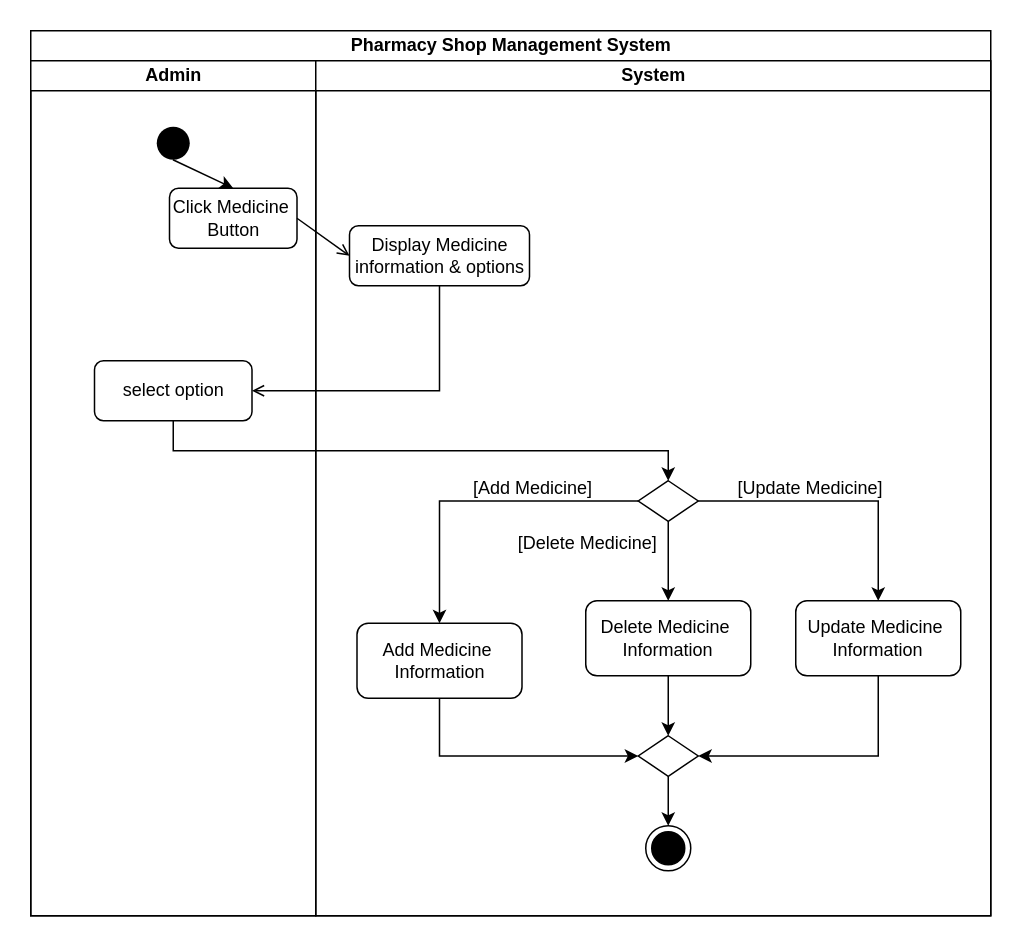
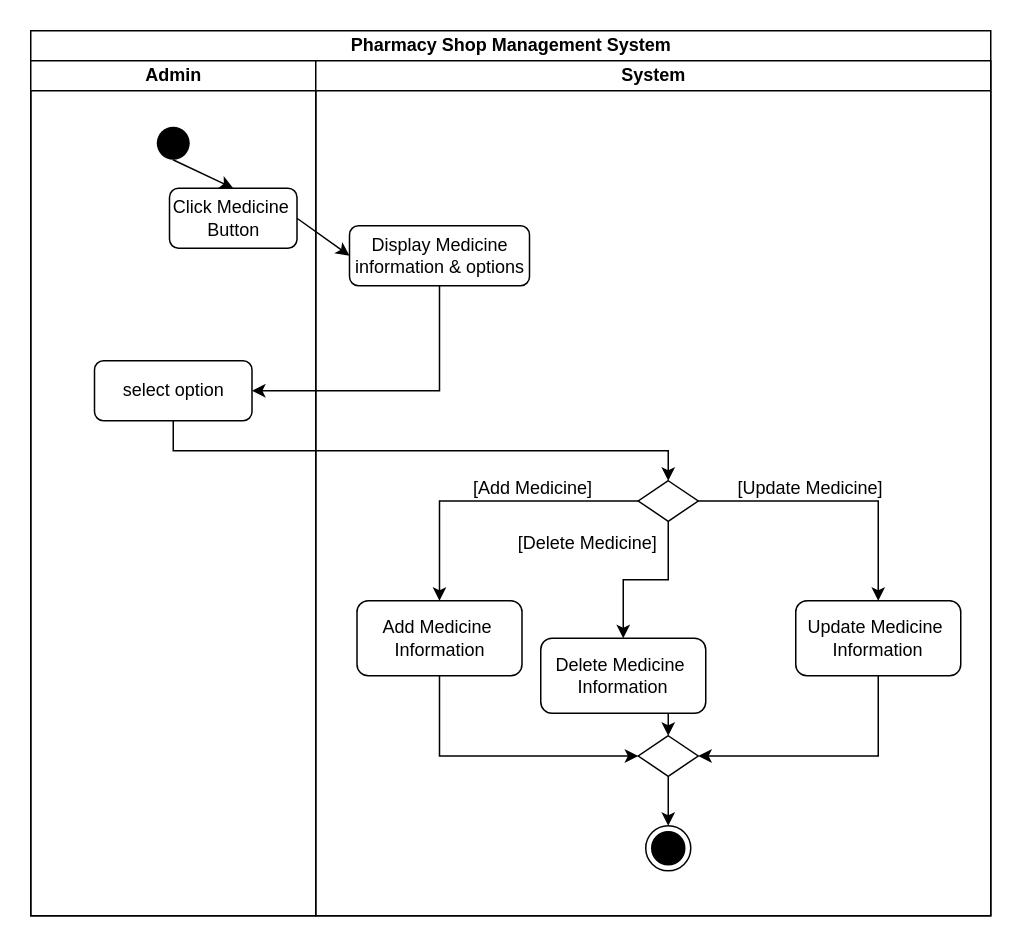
(342, 250) -> (340, 249)
(261, 391) -> (264, 391)
(668, 638) -> (623, 676)
(440, 661) -> (440, 638)
